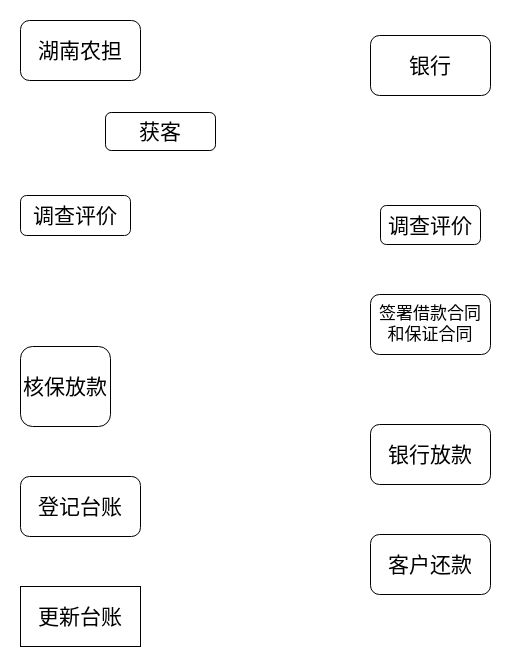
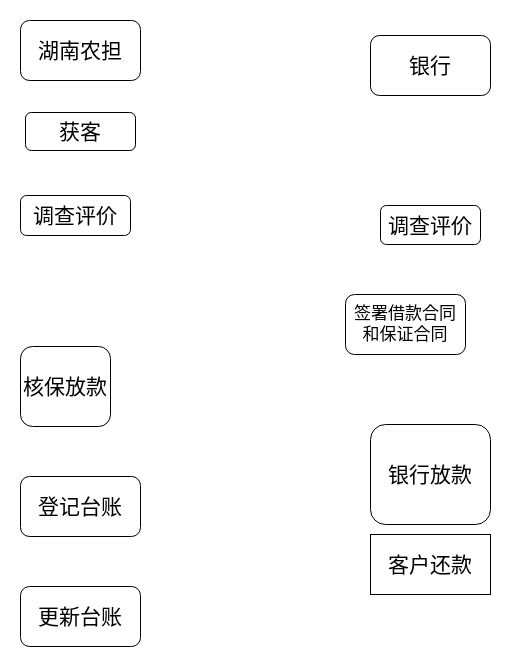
(161, 132) -> (81, 132)
(431, 325) -> (406, 325)
(431, 455) -> (431, 475)
(431, 565) -> (431, 565)
(81, 617) -> (81, 617)
